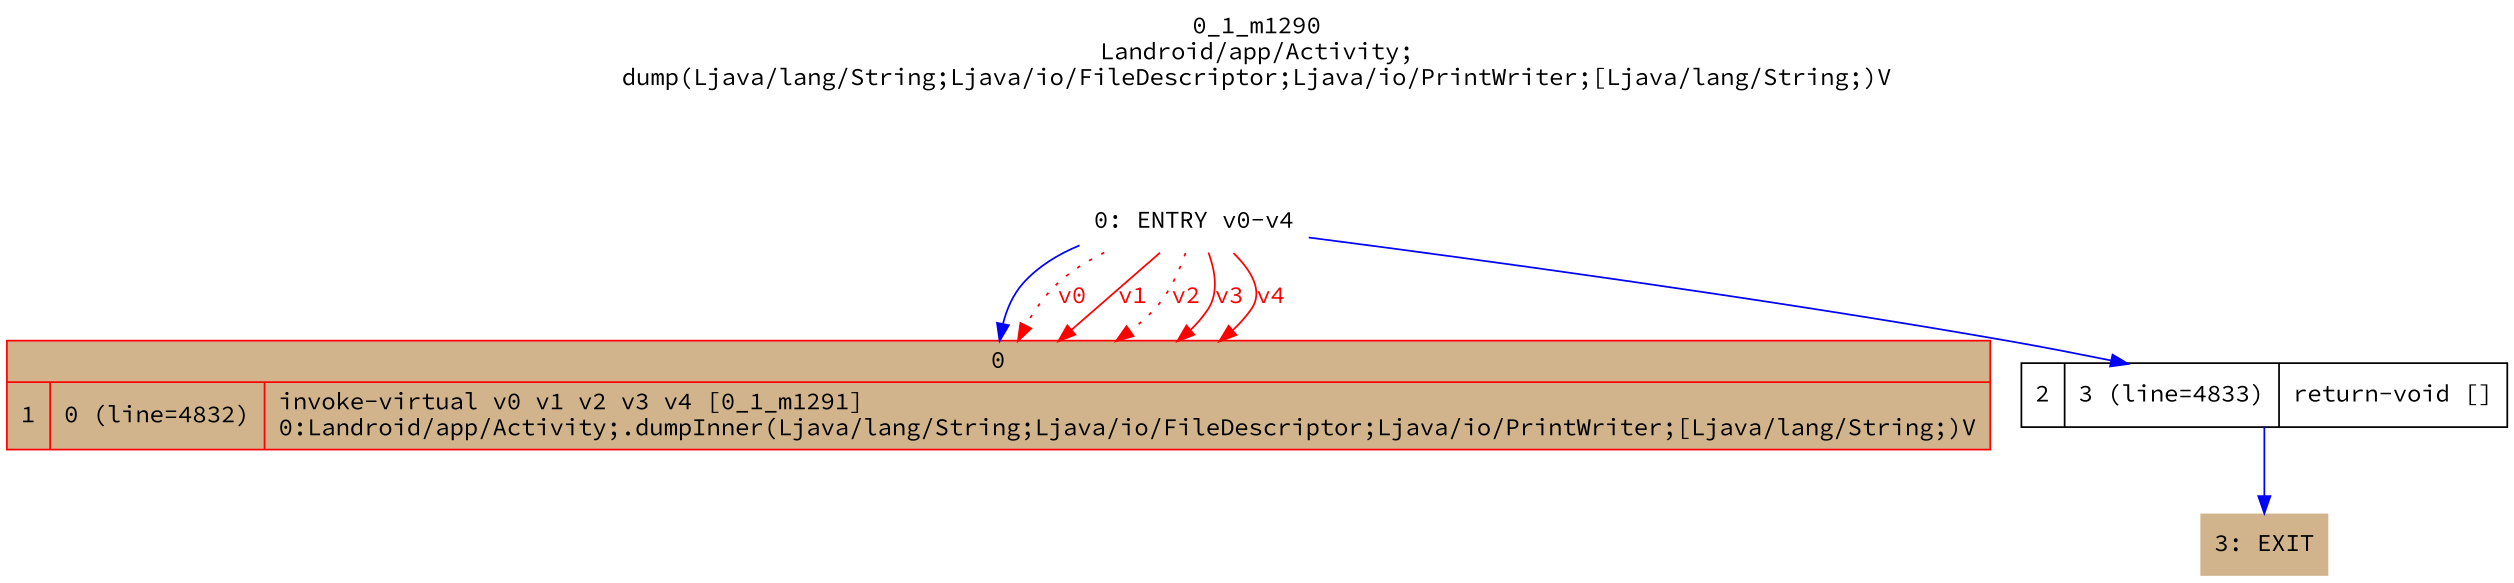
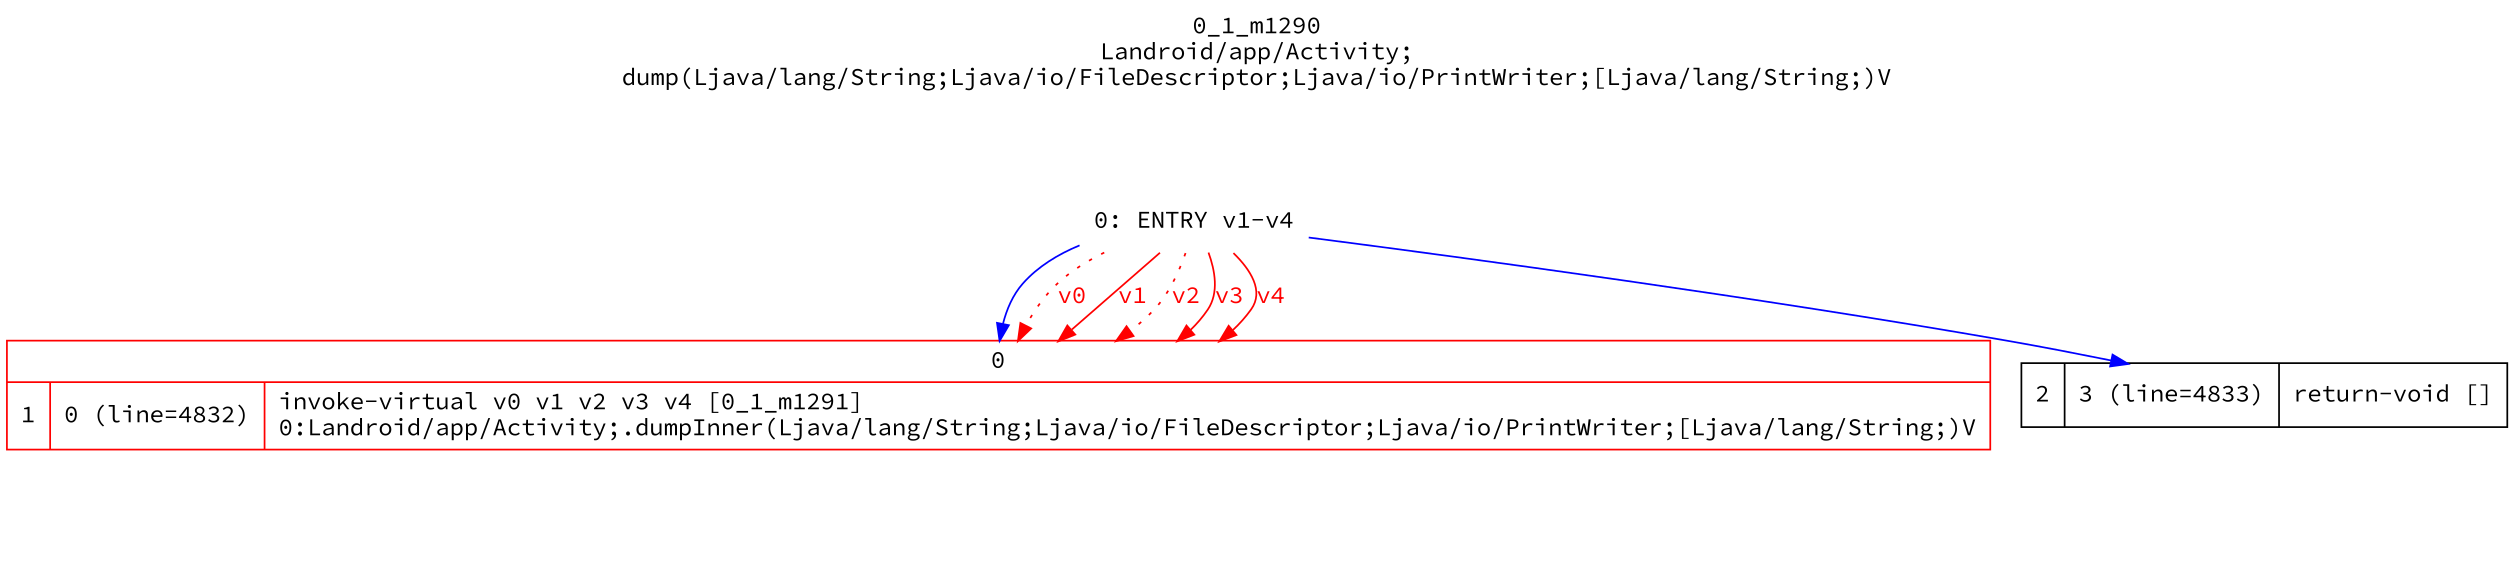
(1194, 221) -> (1194, 221)
(999, 395) -> (999, 395)
(2264, 545) -> none
